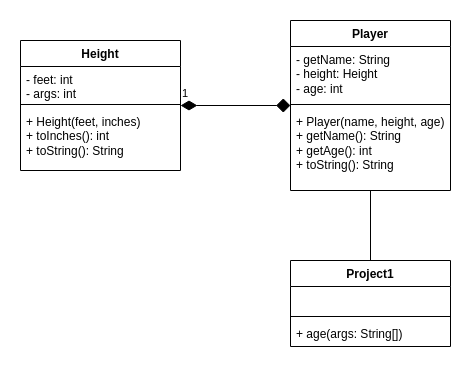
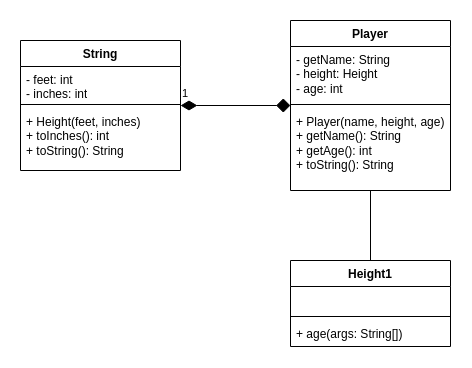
(101, 55) -> (101, 55)
(57, 88) -> (62, 88)
(371, 275) -> (371, 275)
